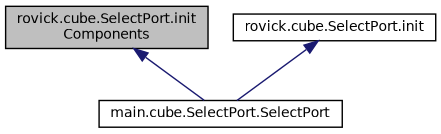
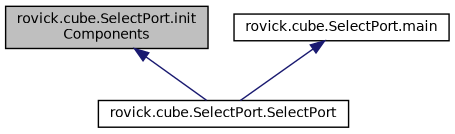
(335, 27) -> (342, 27)
(221, 114) -> (223, 114)
